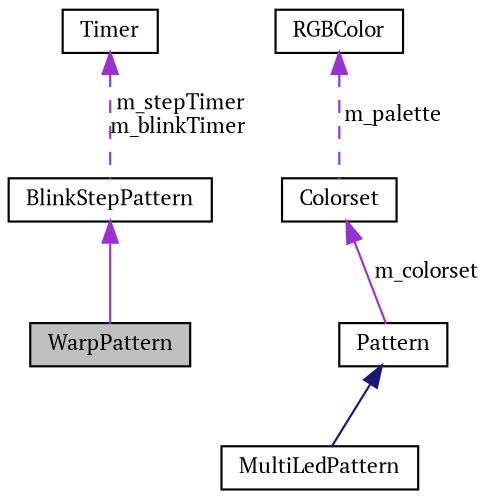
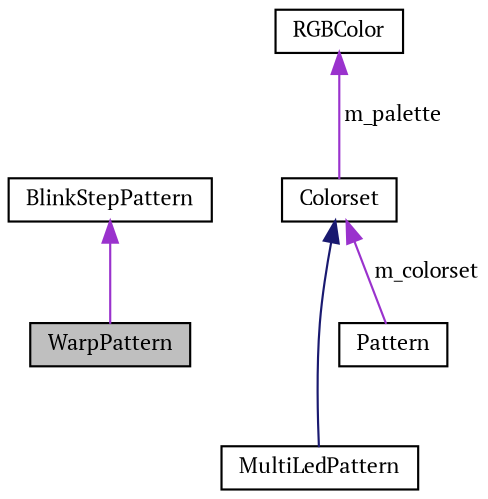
(110, 31) -> none
(339, 127) -> (339, 127)
(351, 416) -> (319, 344)
